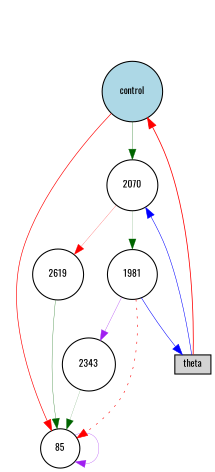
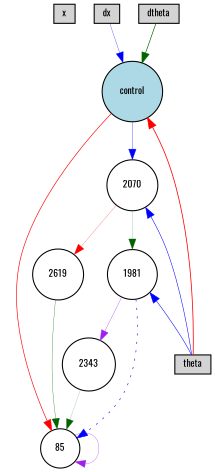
none -> (64, 14)
none -> (107, 14)
none -> (159, 14)
(132, 135) -> (132, 135)
(158, 323) -> (175, 327)
(131, 374) -> (131, 374)
